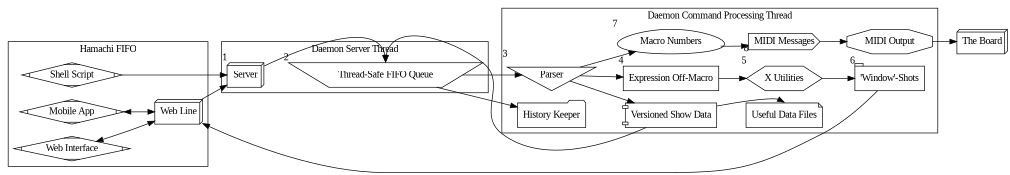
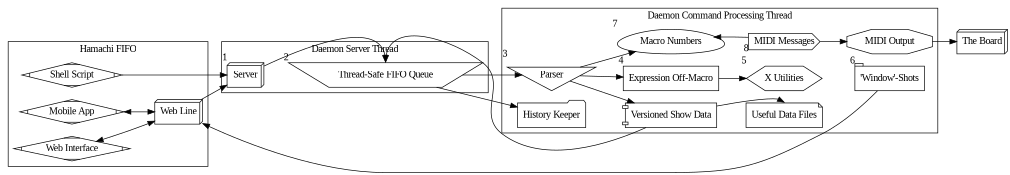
(731, 46) -> (735, 37)
(835, 78) -> none
